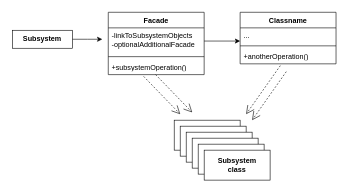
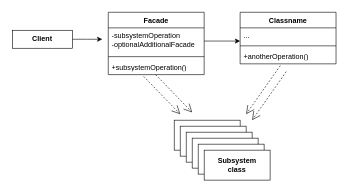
(42, 39) -> (42, 39)
(157, 45) -> (157, 45)
